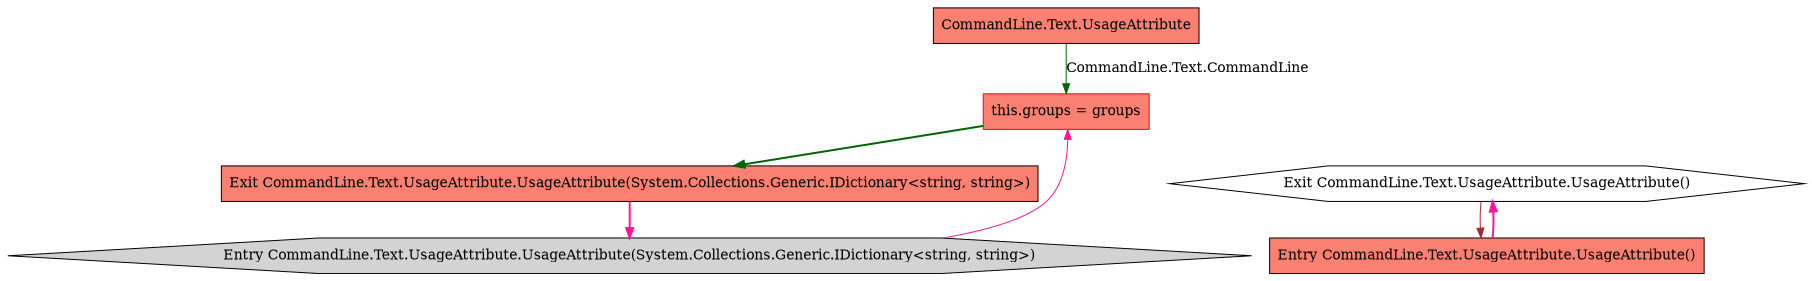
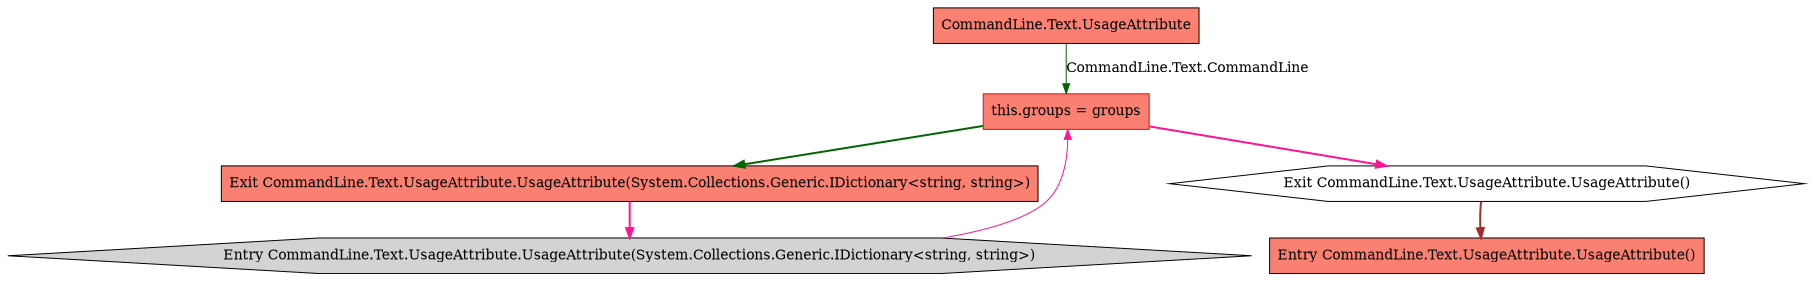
(1480, 215) -> (1480, 215)
(1493, 225) -> (1263, 145)
